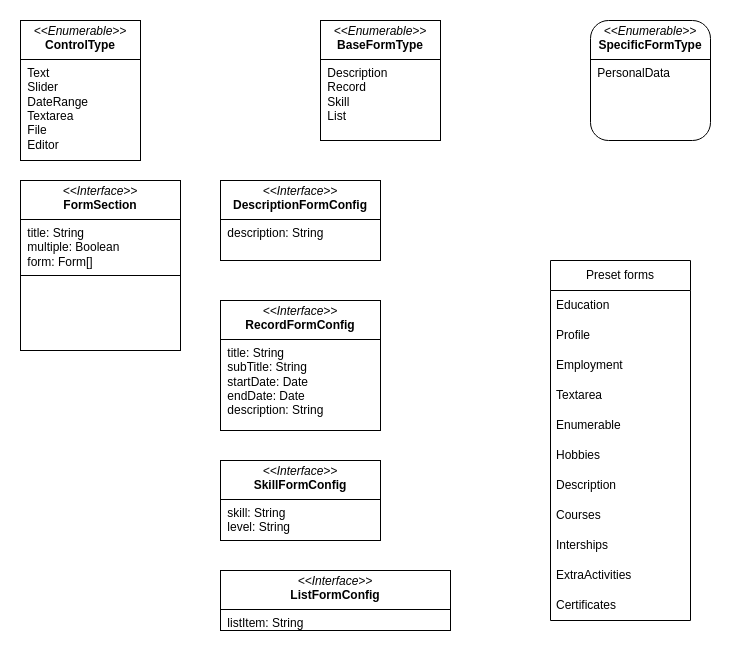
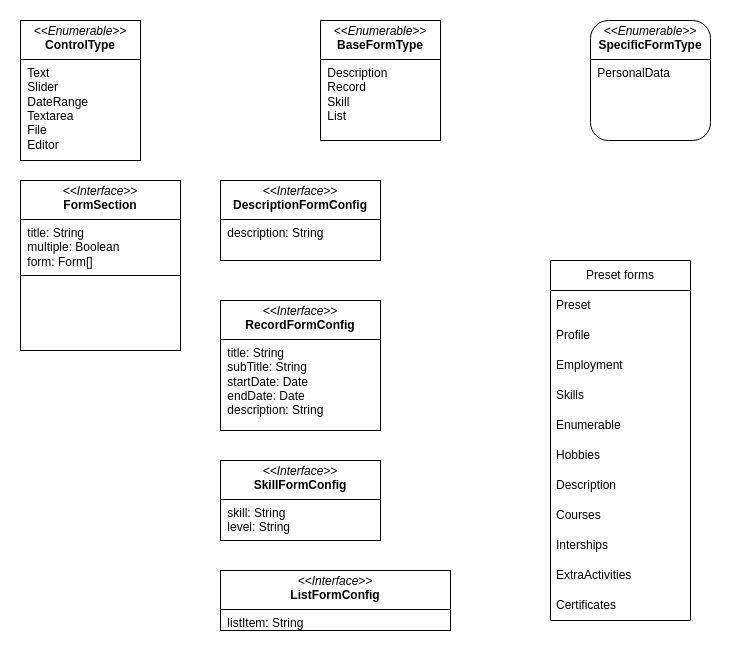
(585, 306) -> (577, 306)
(583, 396) -> (572, 396)
